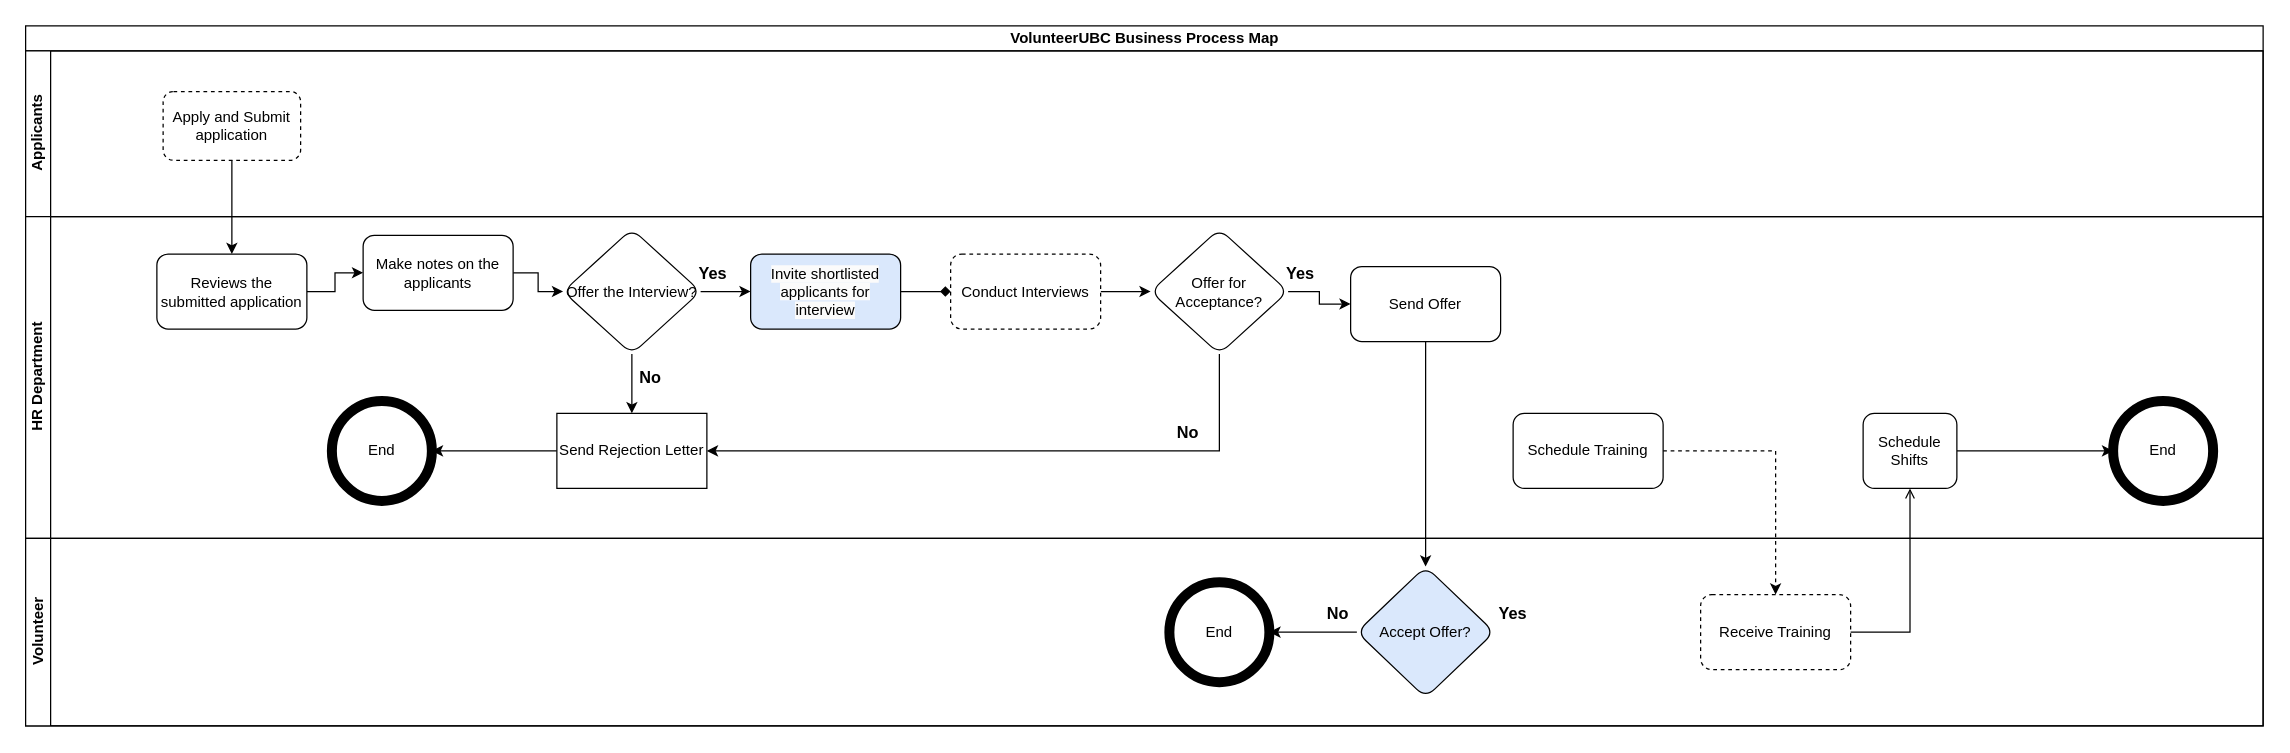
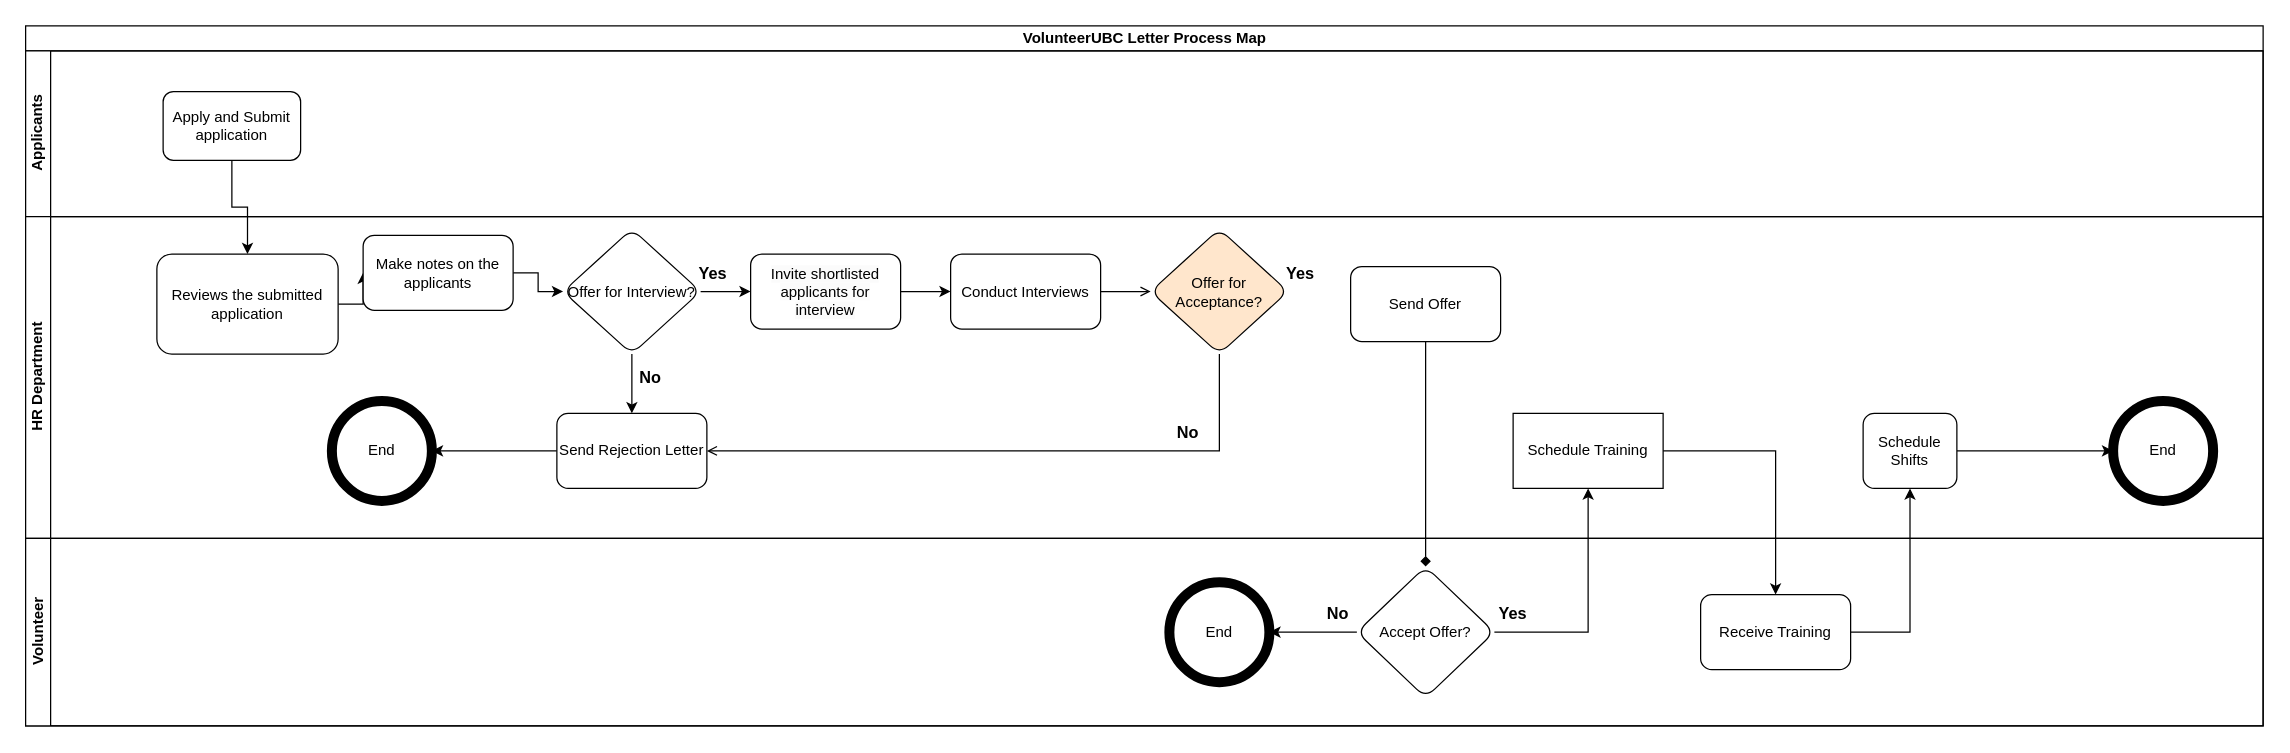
(1145, 38) -> (1145, 38)
(232, 126) -> (232, 126)
(232, 291) -> (248, 304)
(826, 291) -> (826, 291)
(940, 291) -> (941, 291)
(1026, 291) -> (1026, 291)
(1141, 291) -> (1143, 291)
(1219, 291) -> (1219, 291)
(632, 292) -> (632, 292)
(1319, 293) -> none
(632, 451) -> (632, 451)
(717, 451) -> (714, 451)
(1588, 451) -> (1588, 451)
(1776, 463) -> (1776, 463)
(1910, 496) -> (1910, 498)
(1426, 556) -> (1426, 555)
none -> (1588, 611)
(1426, 632) -> (1426, 632)
(1776, 632) -> (1776, 632)
